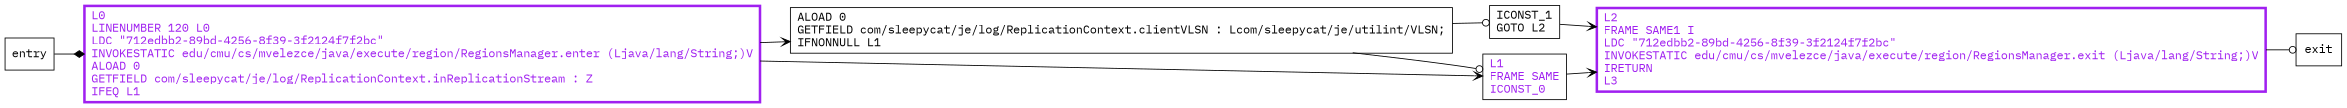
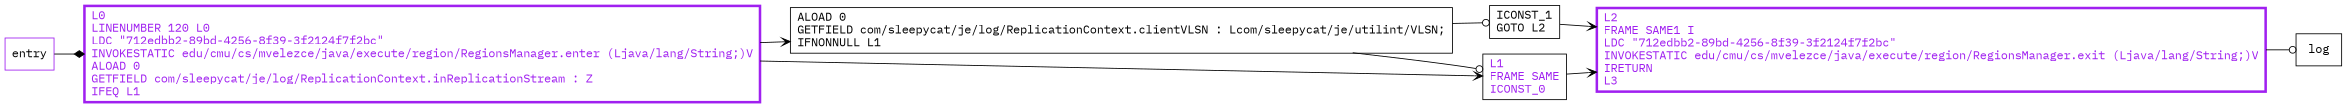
(2319, 50) -> (2319, 50)
(30, 54) -> (30, 54)
